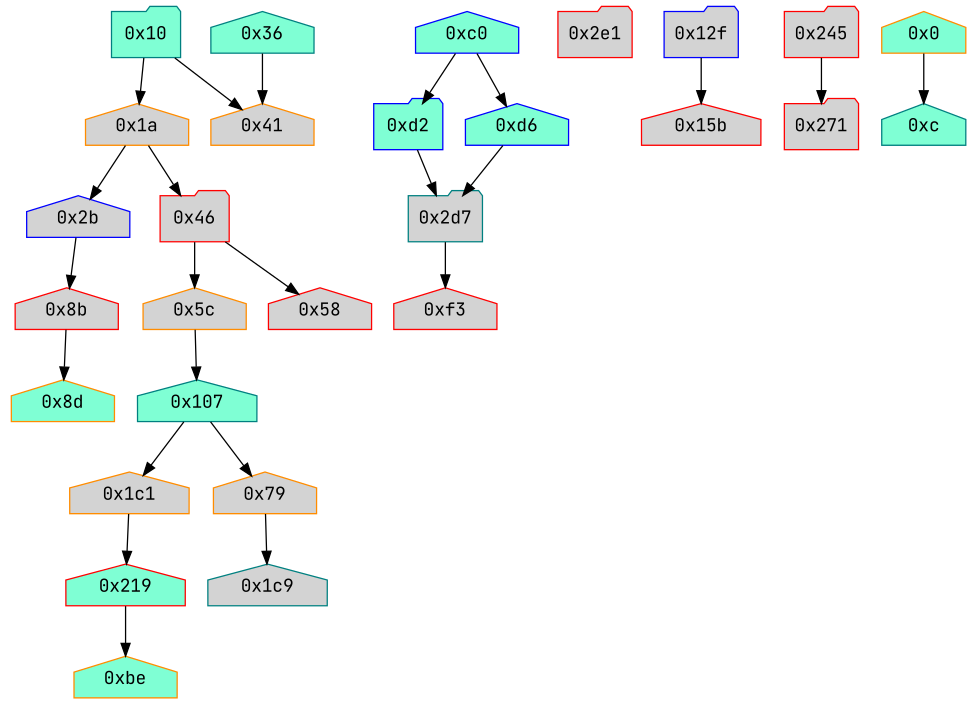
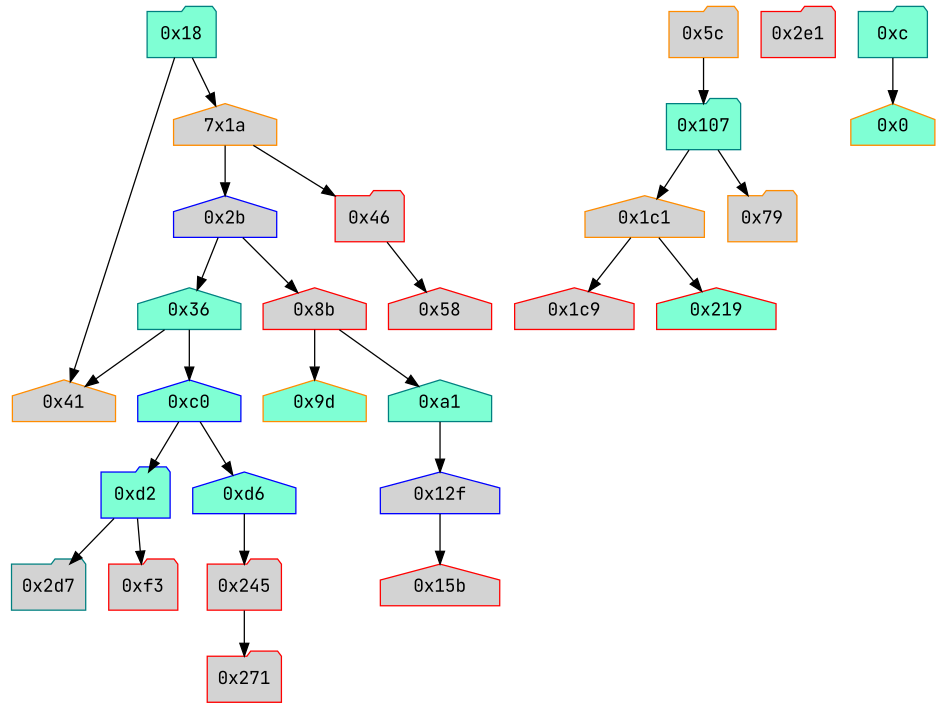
(146, 35) -> (182, 35)
(701, 35) -> (440, 495)
(924, 72) -> (893, 74)
(137, 127) -> (225, 127)
(924, 127) -> (893, 35)
(487, 166) -> (244, 532)
none -> (210, 258)
(195, 259) -> none
(445, 259) -> (139, 535)
(195, 311) -> (704, 35)
(445, 311) -> (143, 587)
none -> (189, 348)
(63, 403) -> (315, 403)
(197, 403) -> (704, 127)
none -> (440, 403)
(265, 495) -> (762, 219)
(266, 532) -> (614, 259)
(268, 587) -> (574, 311)
(126, 679) -> none
